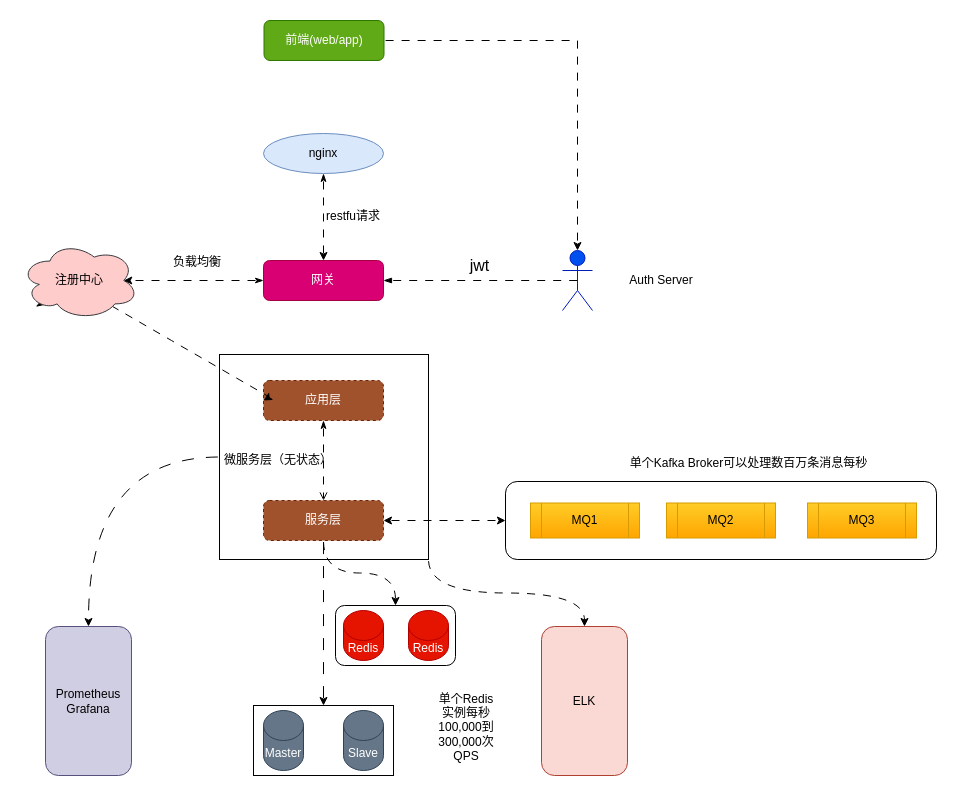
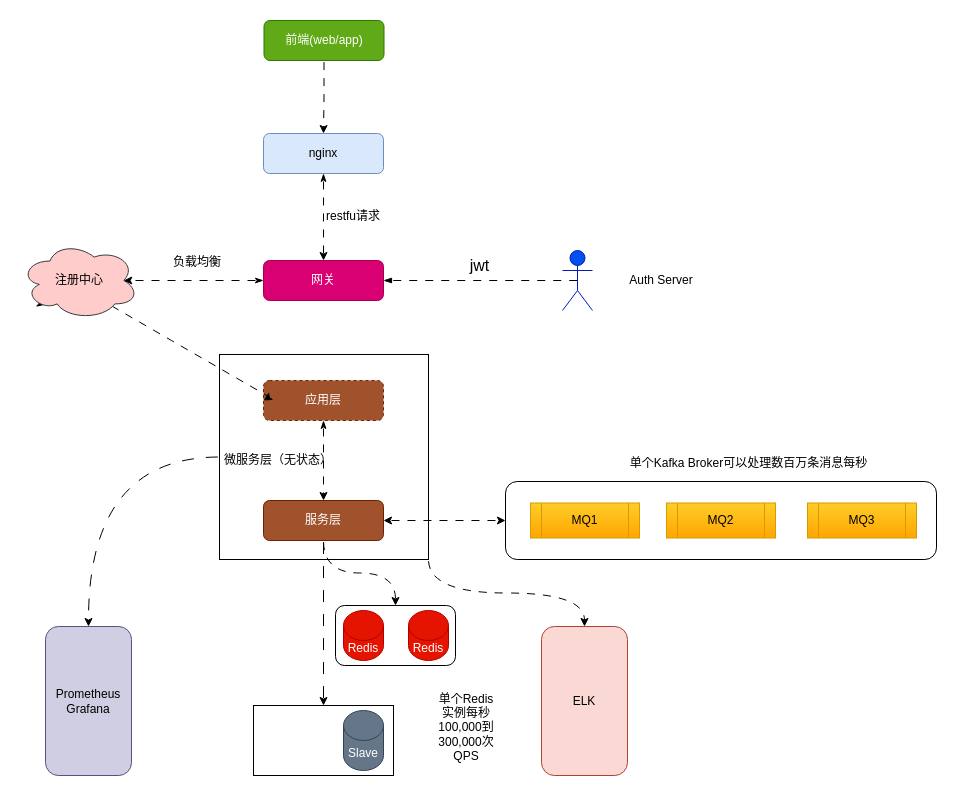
(578, 46) -> (324, 94)
(324, 154) -> (324, 154)
(324, 494) -> (324, 492)
(324, 521) -> (324, 521)
(284, 741) -> none
